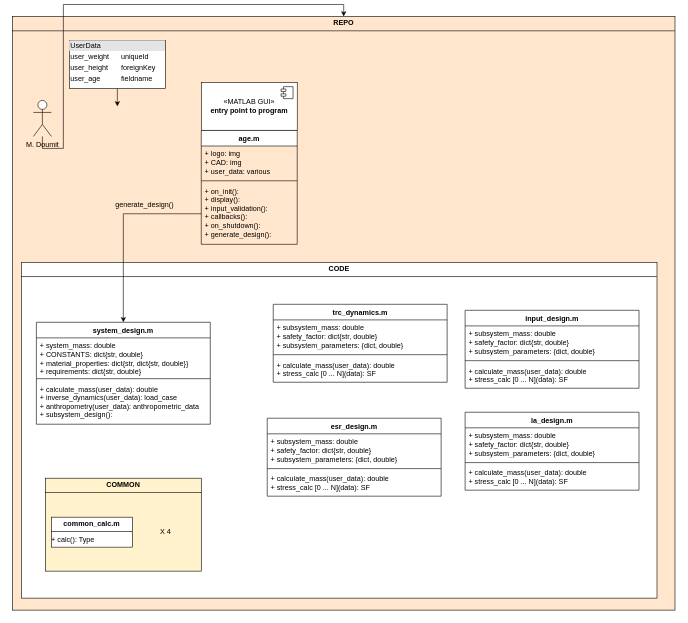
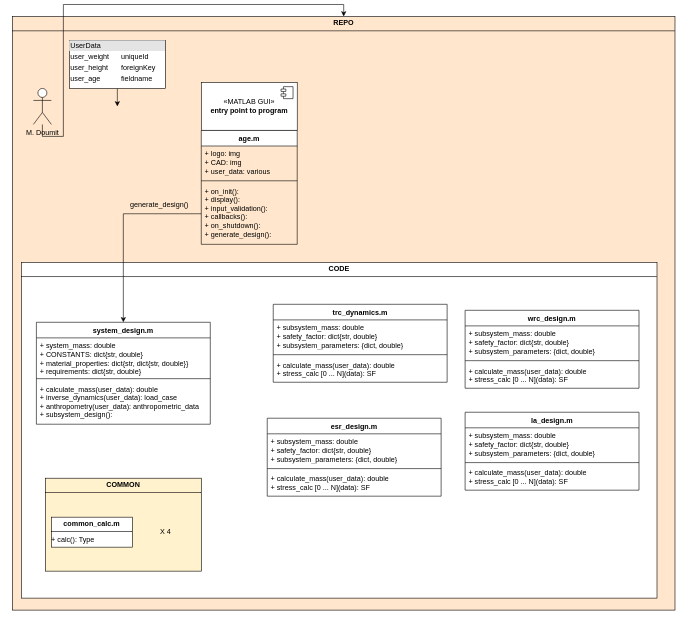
(42, 119) -> (42, 107)
(144, 206) -> (159, 206)
(552, 319) -> (552, 319)
